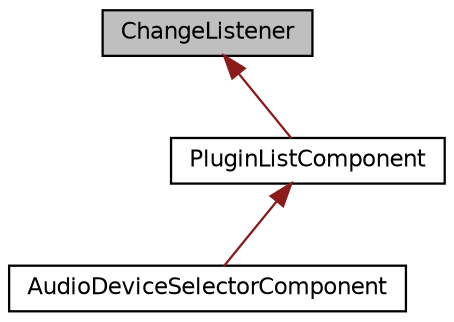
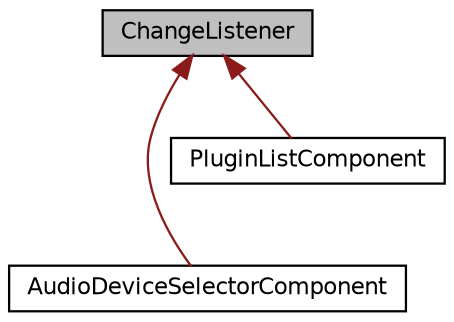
(250, 234) -> (149, 172)
